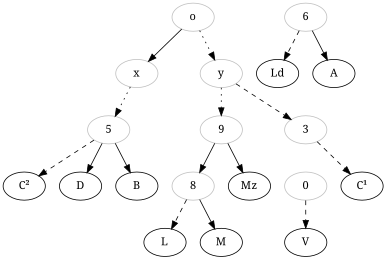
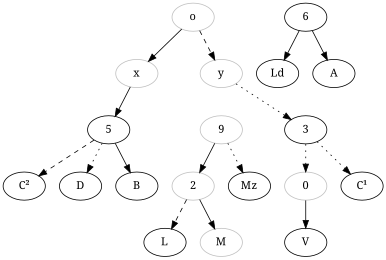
(306, 17) -> (306, 17)
(205, 42) -> (205, 42)
(293, 42) -> (293, 42)
(125, 98) -> (125, 98)
(221, 98) -> none
(260, 100) -> (260, 100)
(109, 130) -> (109, 130)
(306, 130) -> (306, 130)
(96, 154) -> (96, 154)
(234, 154) -> (234, 154)
none -> (306, 154)
(331, 155) -> (331, 155)
(193, 186) -> (193, 186)
(306, 210) -> (306, 210)
(221, 242) -> (221, 242)
